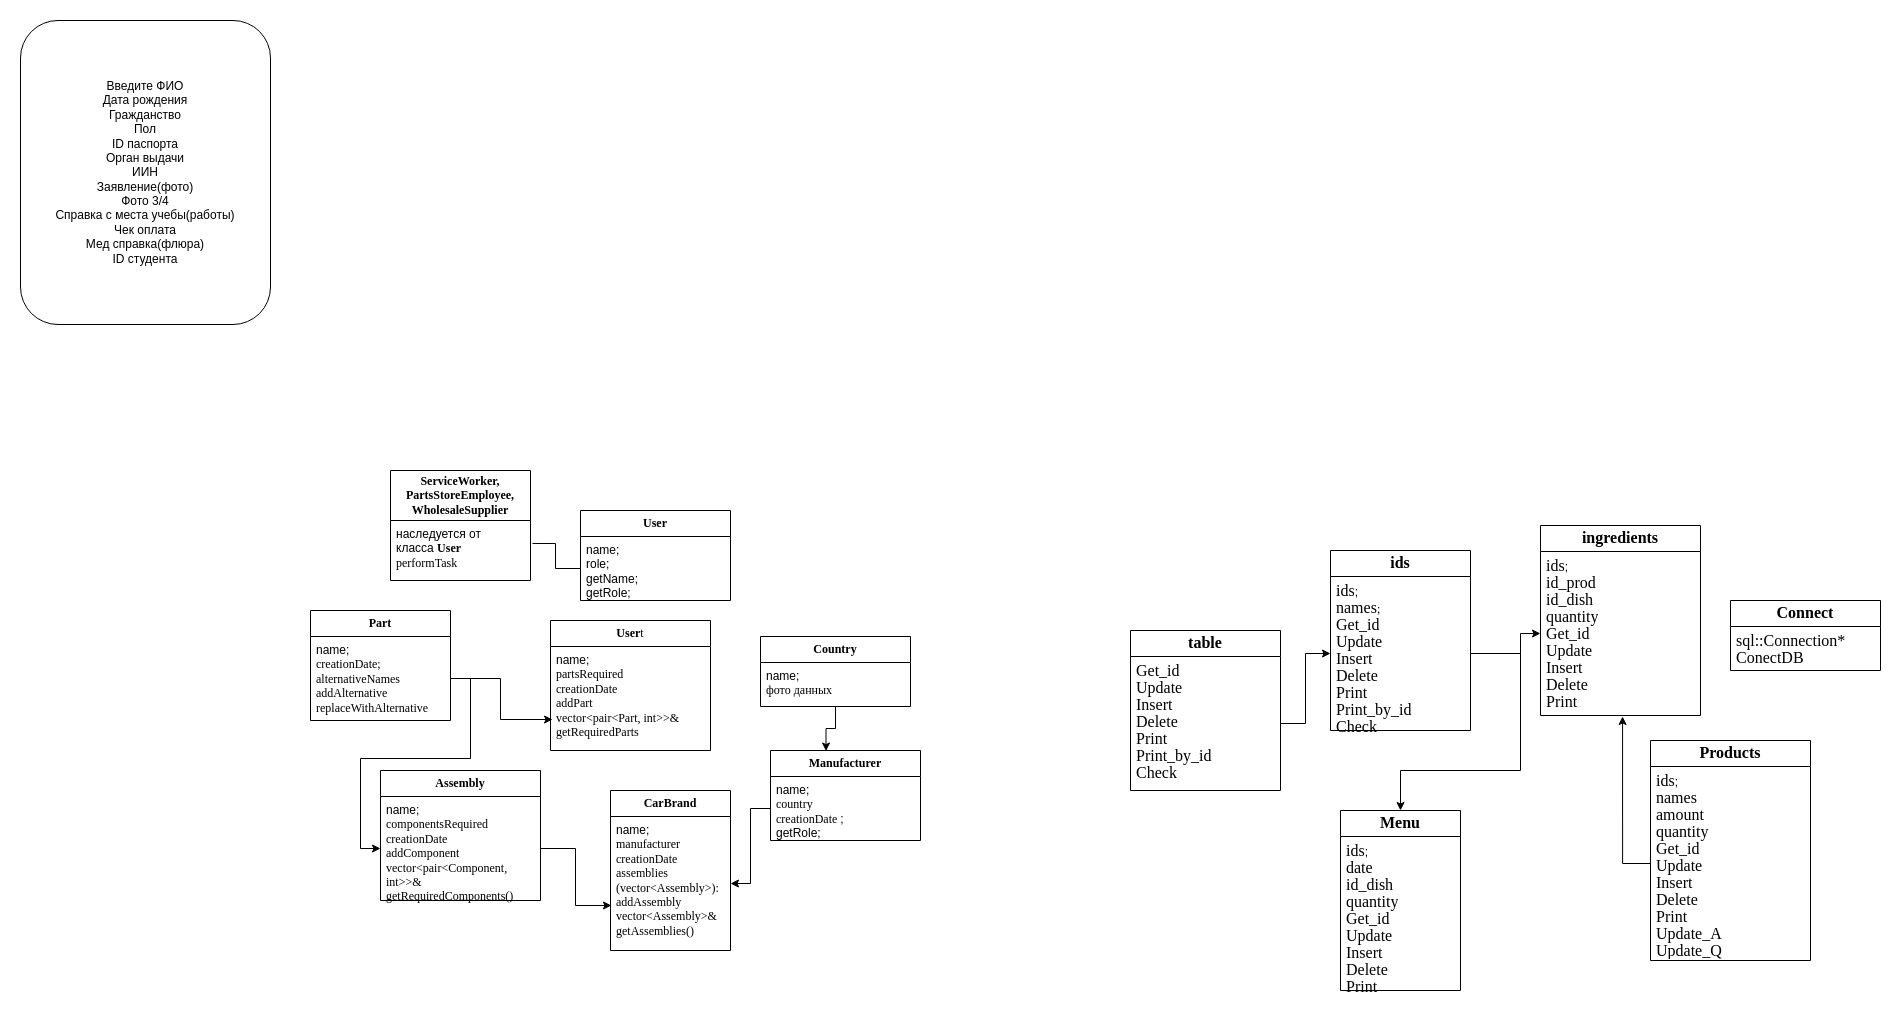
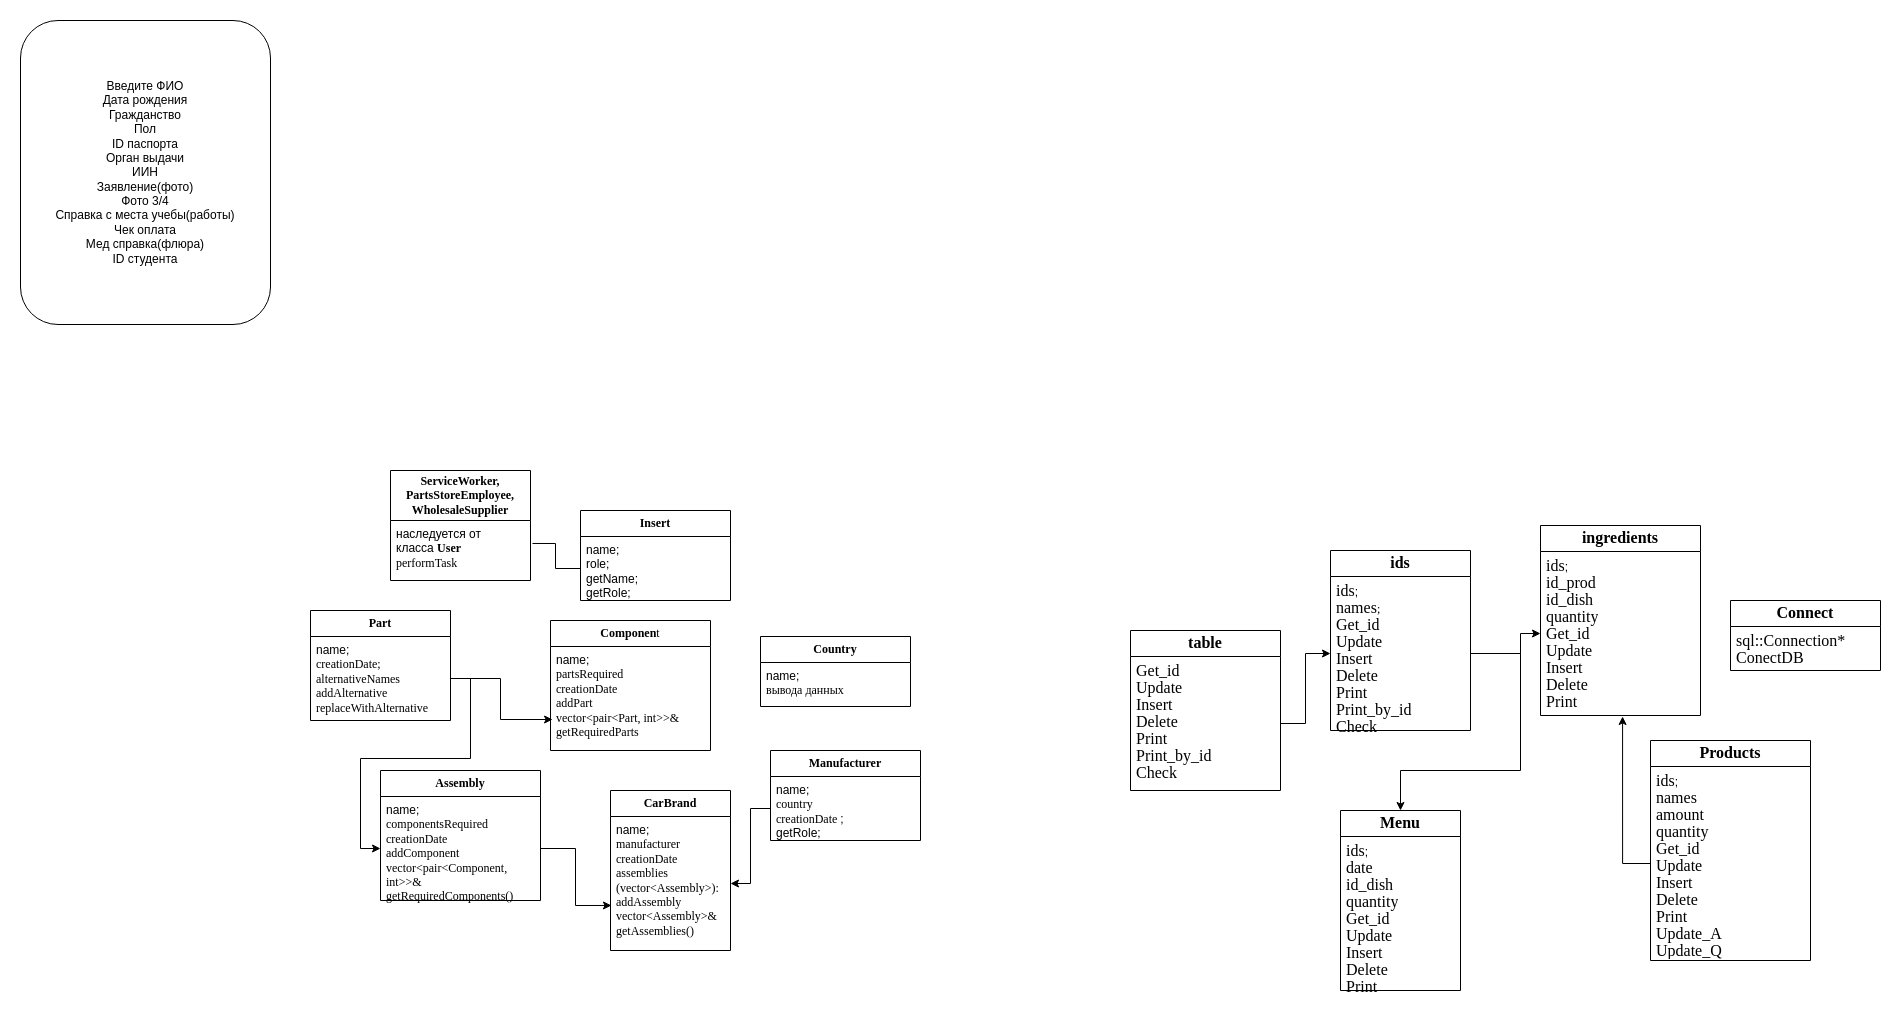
(656, 524) -> (656, 524)
(631, 634) -> (631, 634)
(802, 684) -> (809, 684)
(834, 729) -> none
